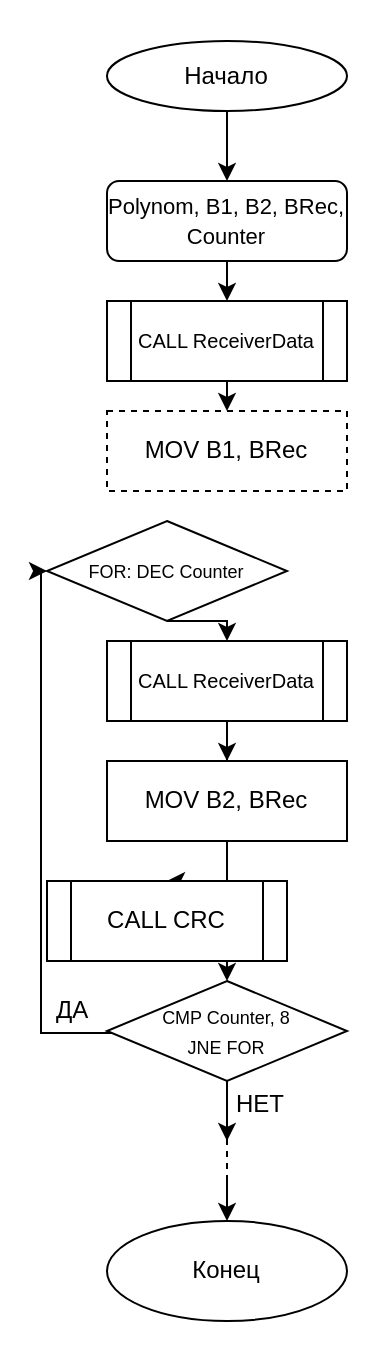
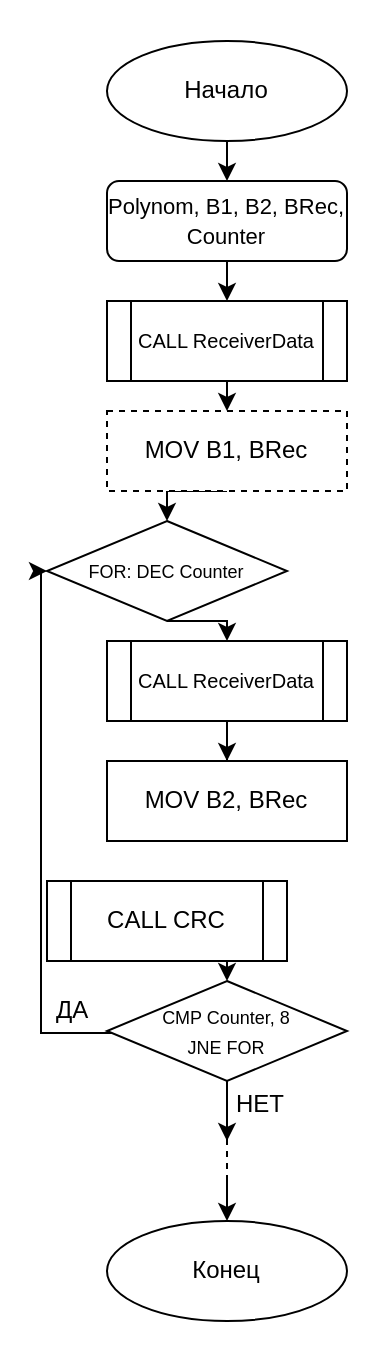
(227, 76) -> (227, 91)
none -> (189, 491)
(227, 862) -> none
